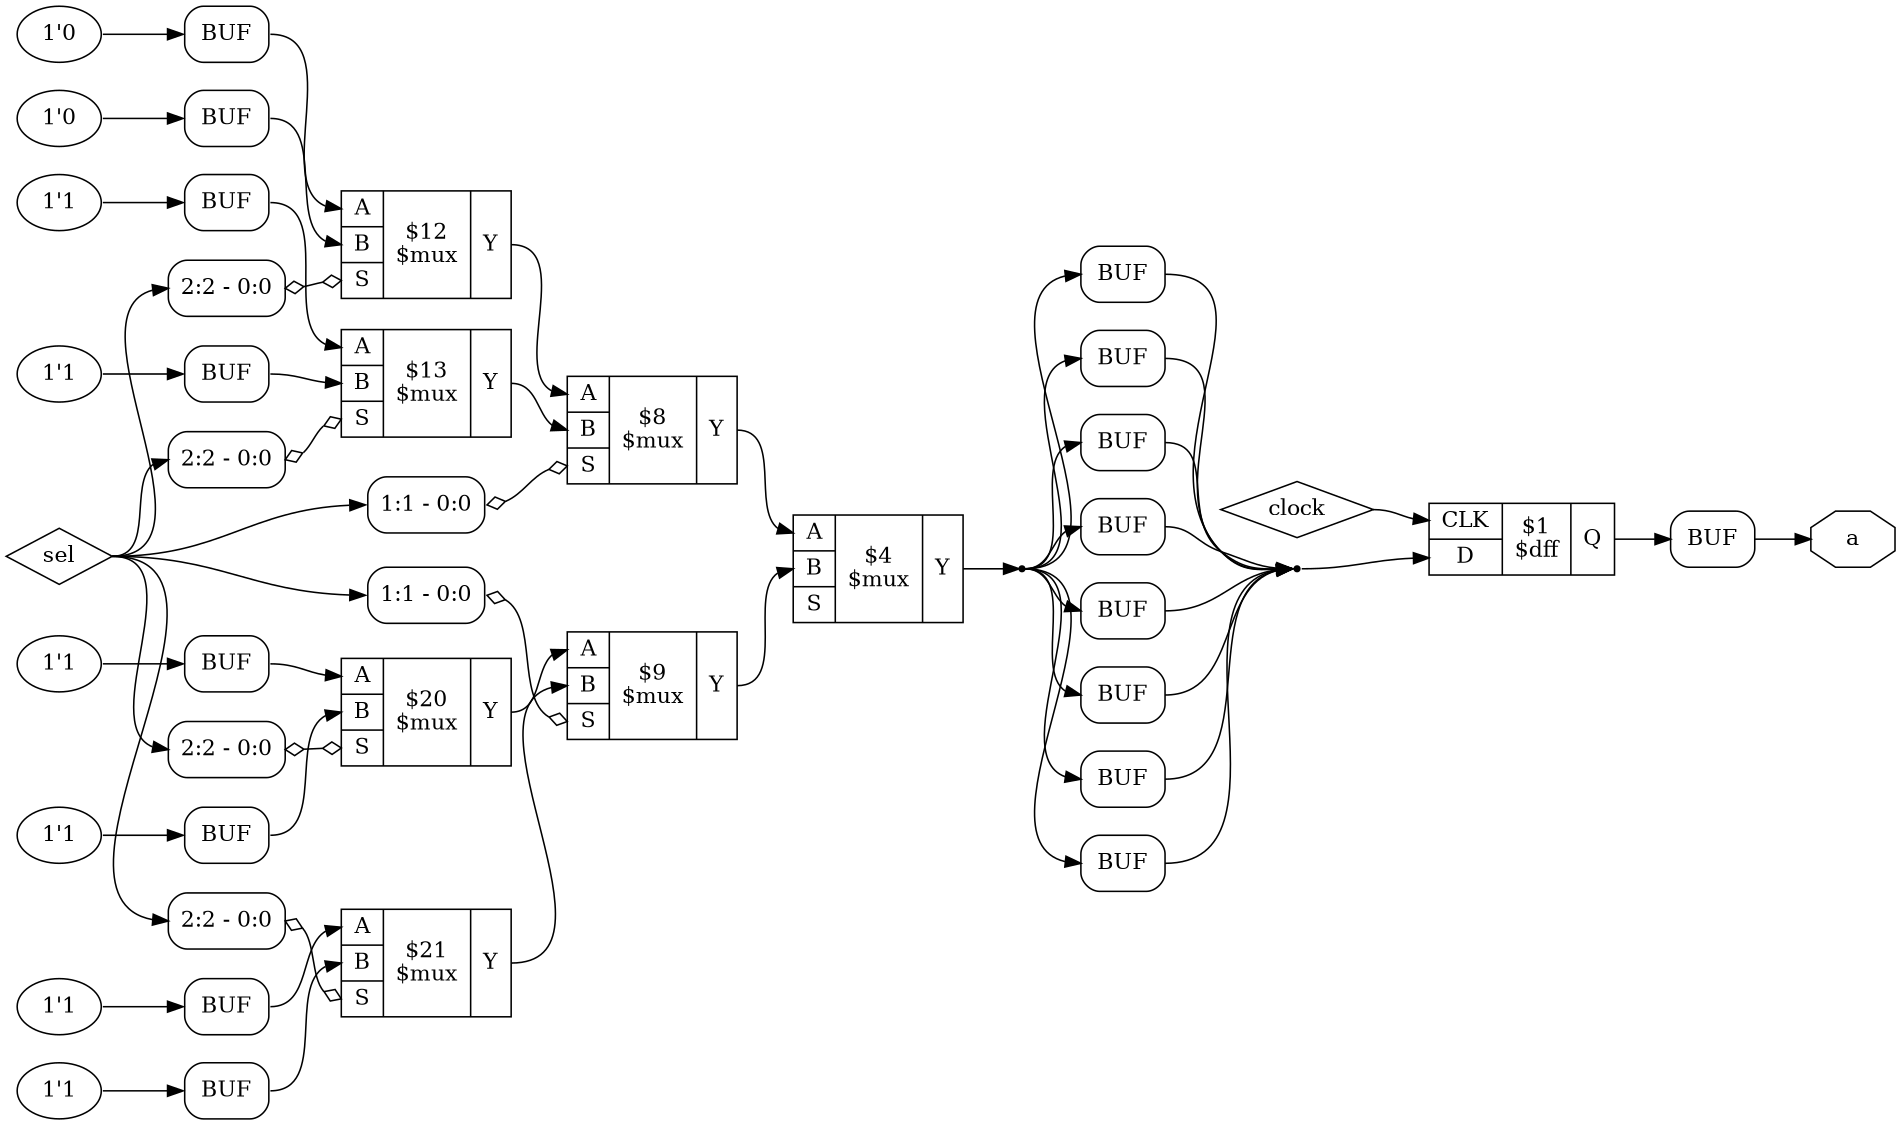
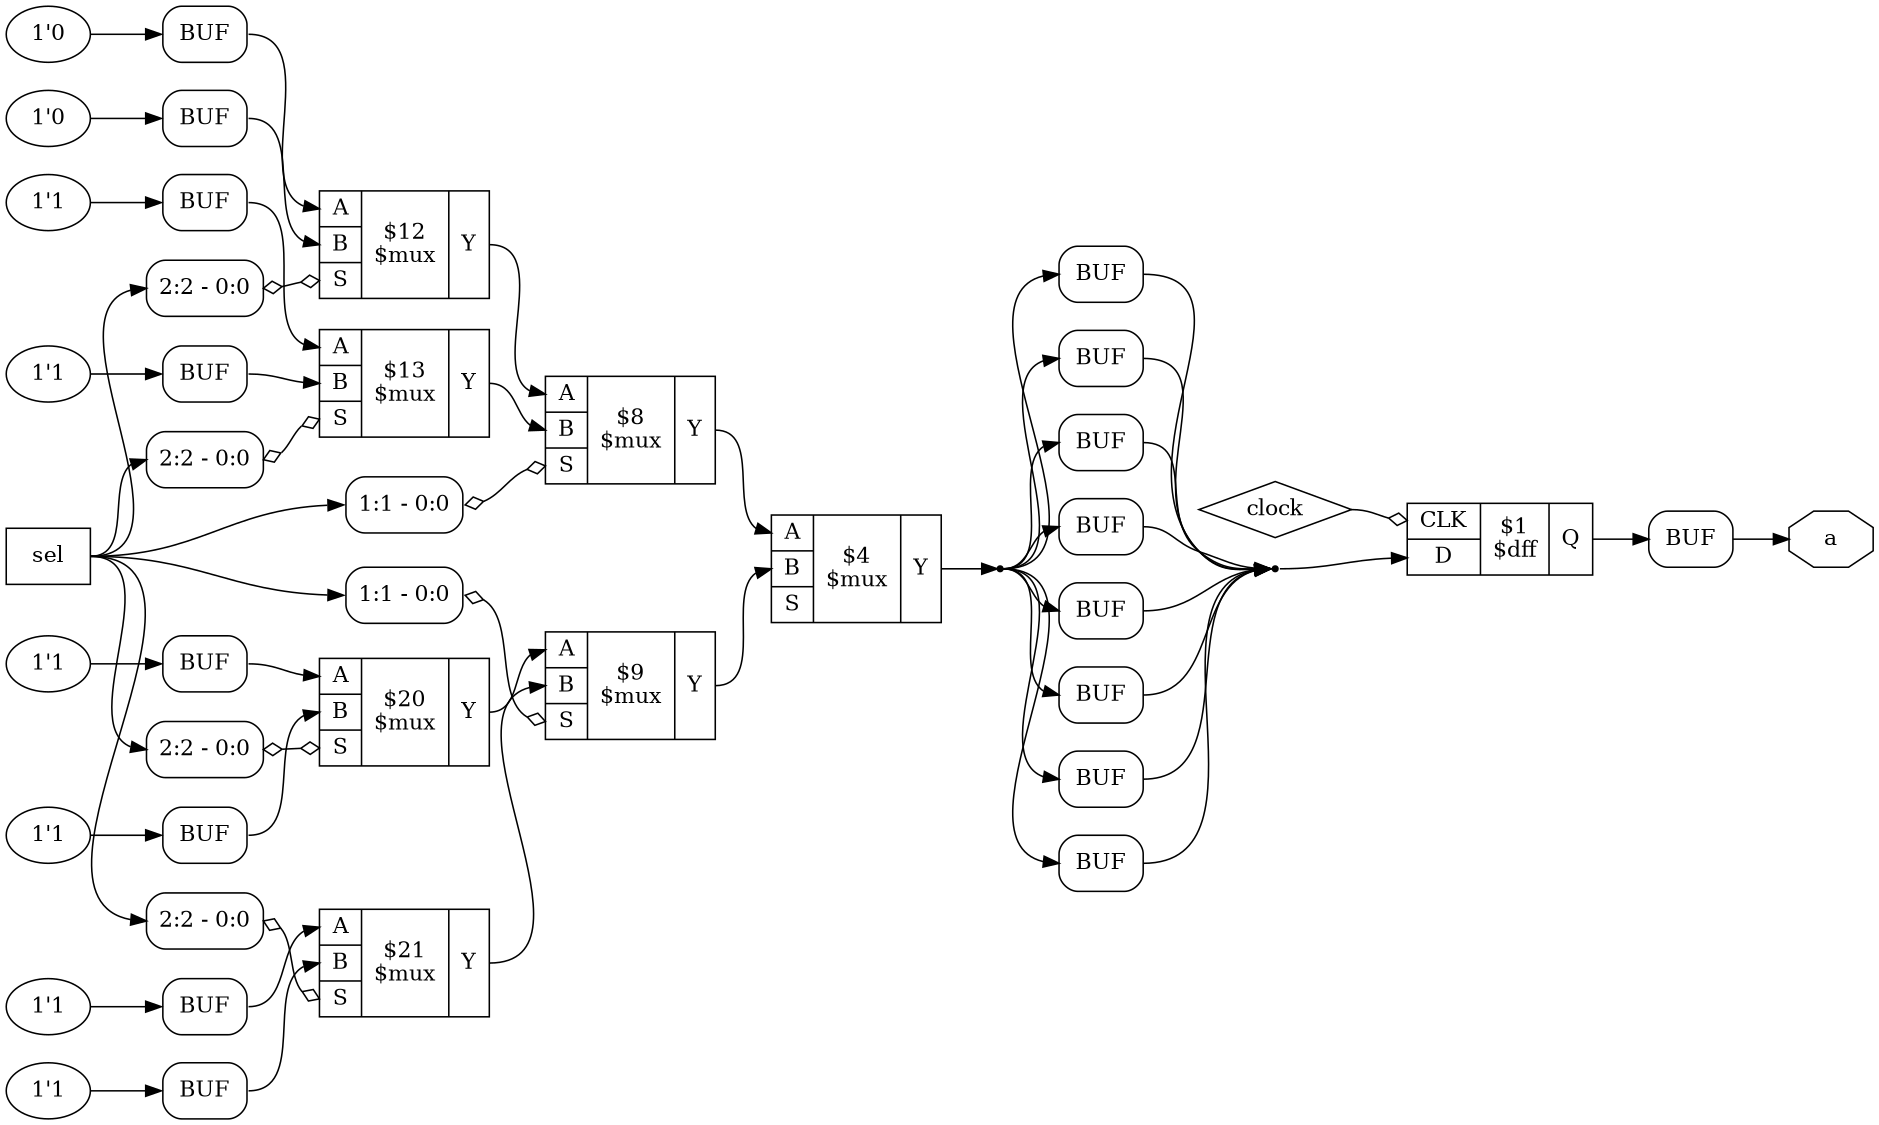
(1393, 513) -> (1370, 512)
(59, 556) -> (48, 556)
